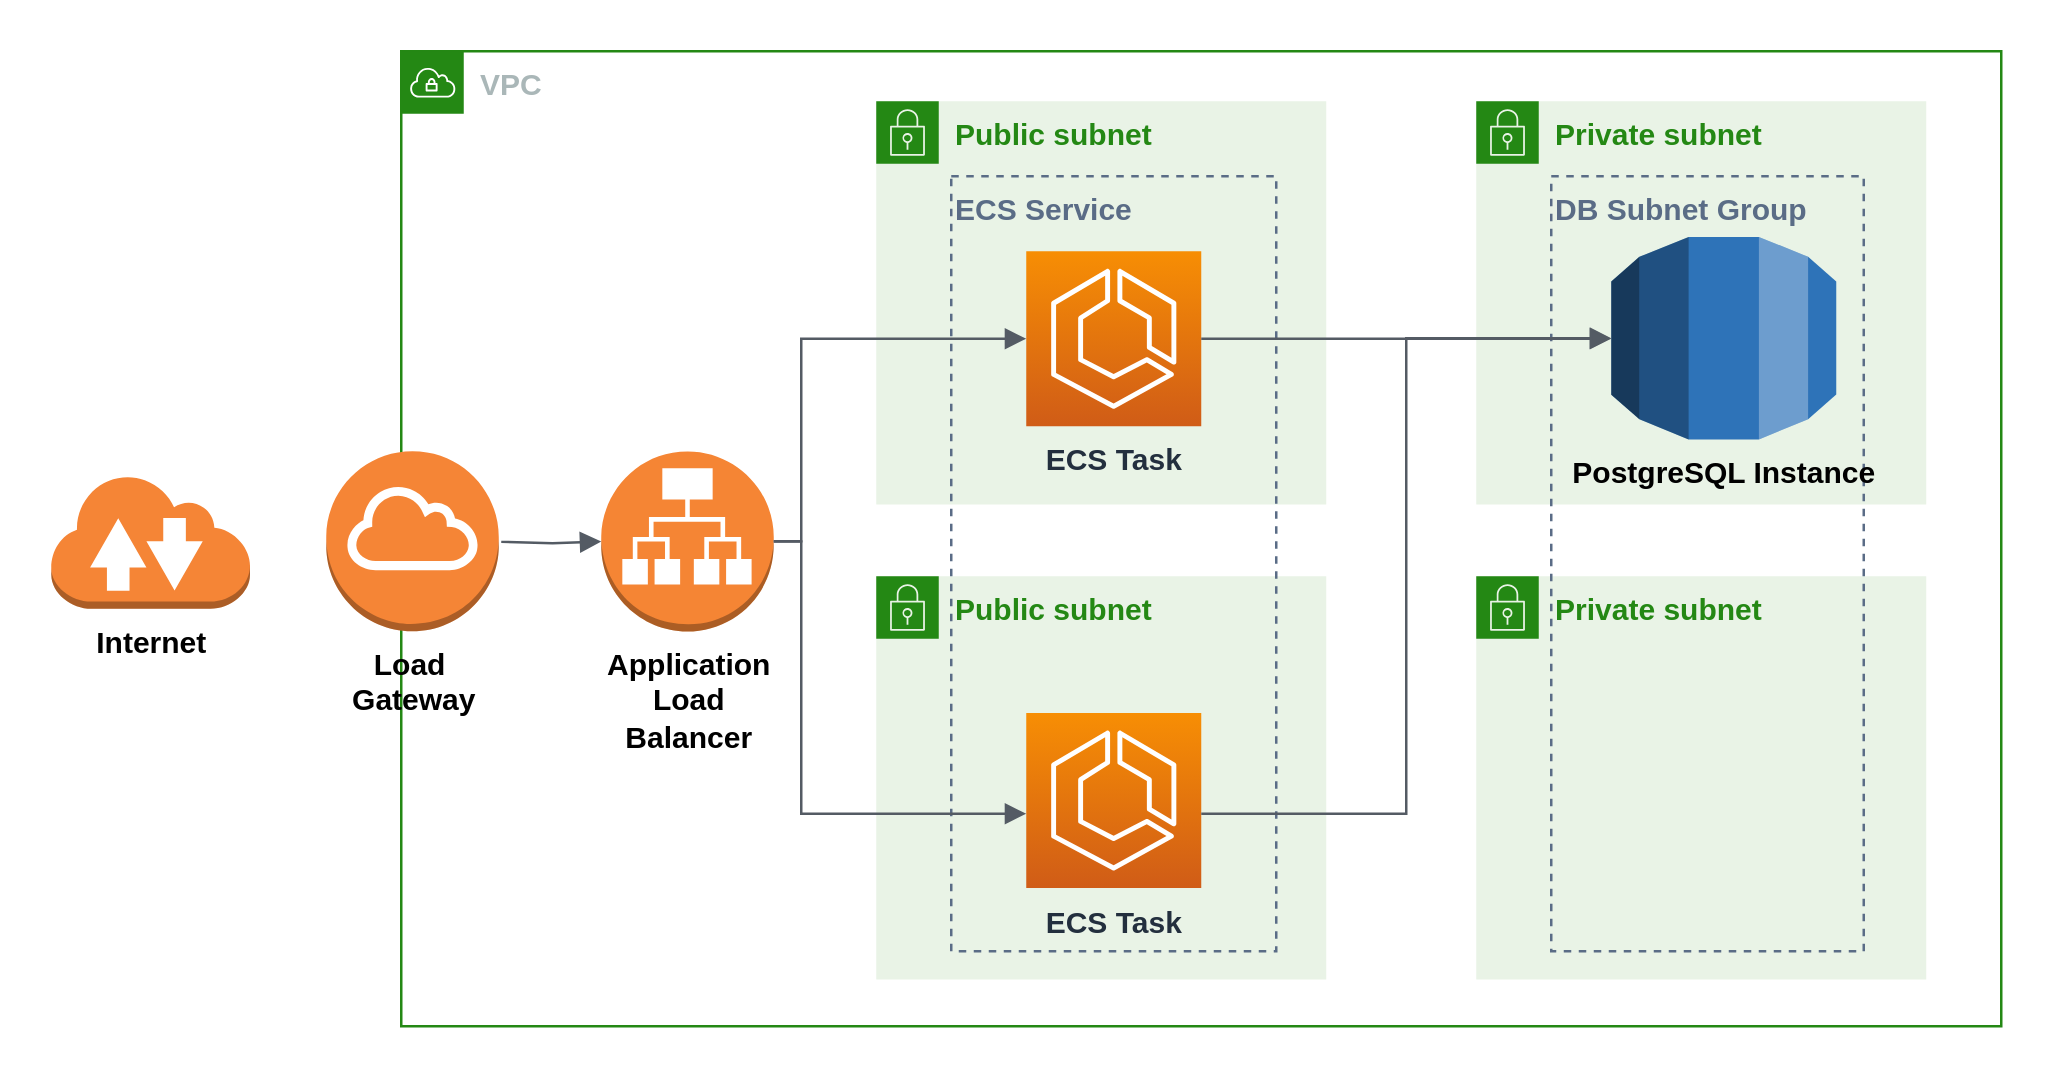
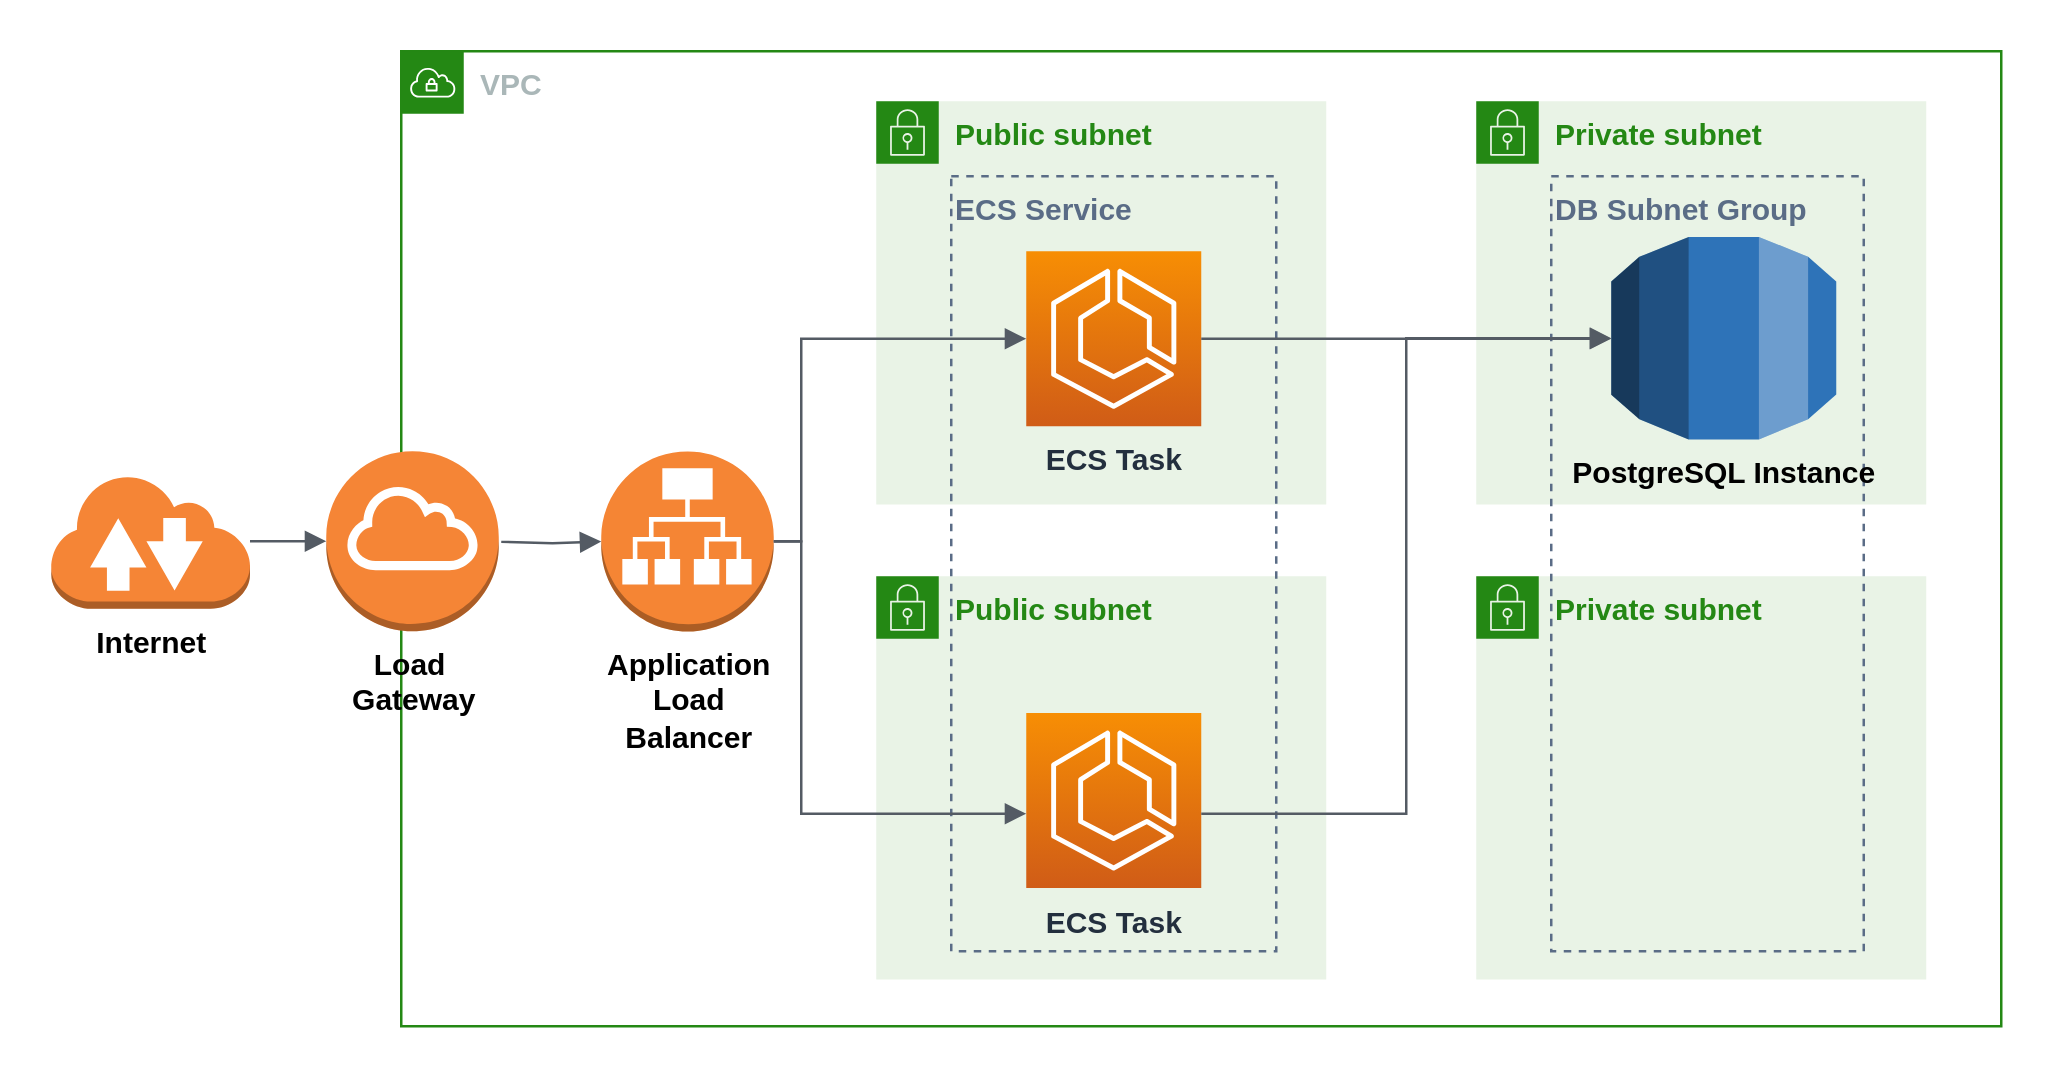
none -> (277, 541)
